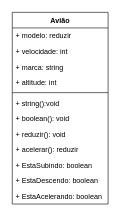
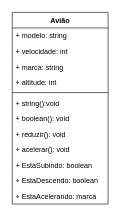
(45, 36) -> (43, 36)
(53, 150) -> (47, 150)
(61, 197) -> (58, 197)
